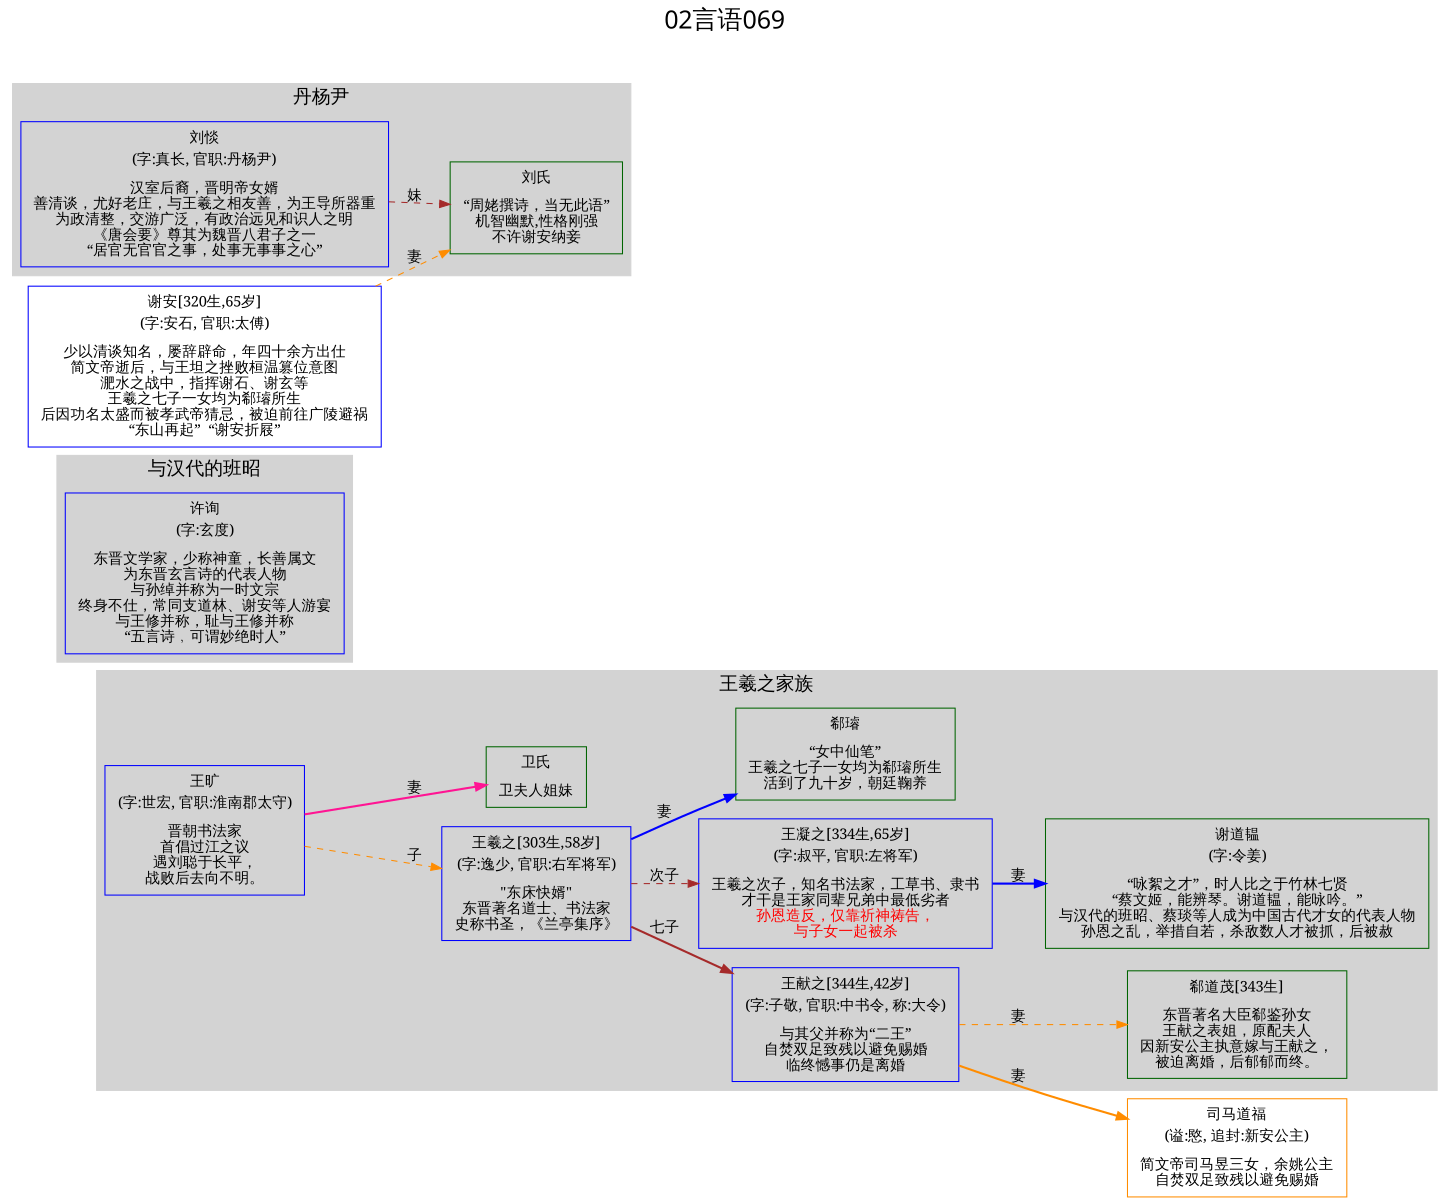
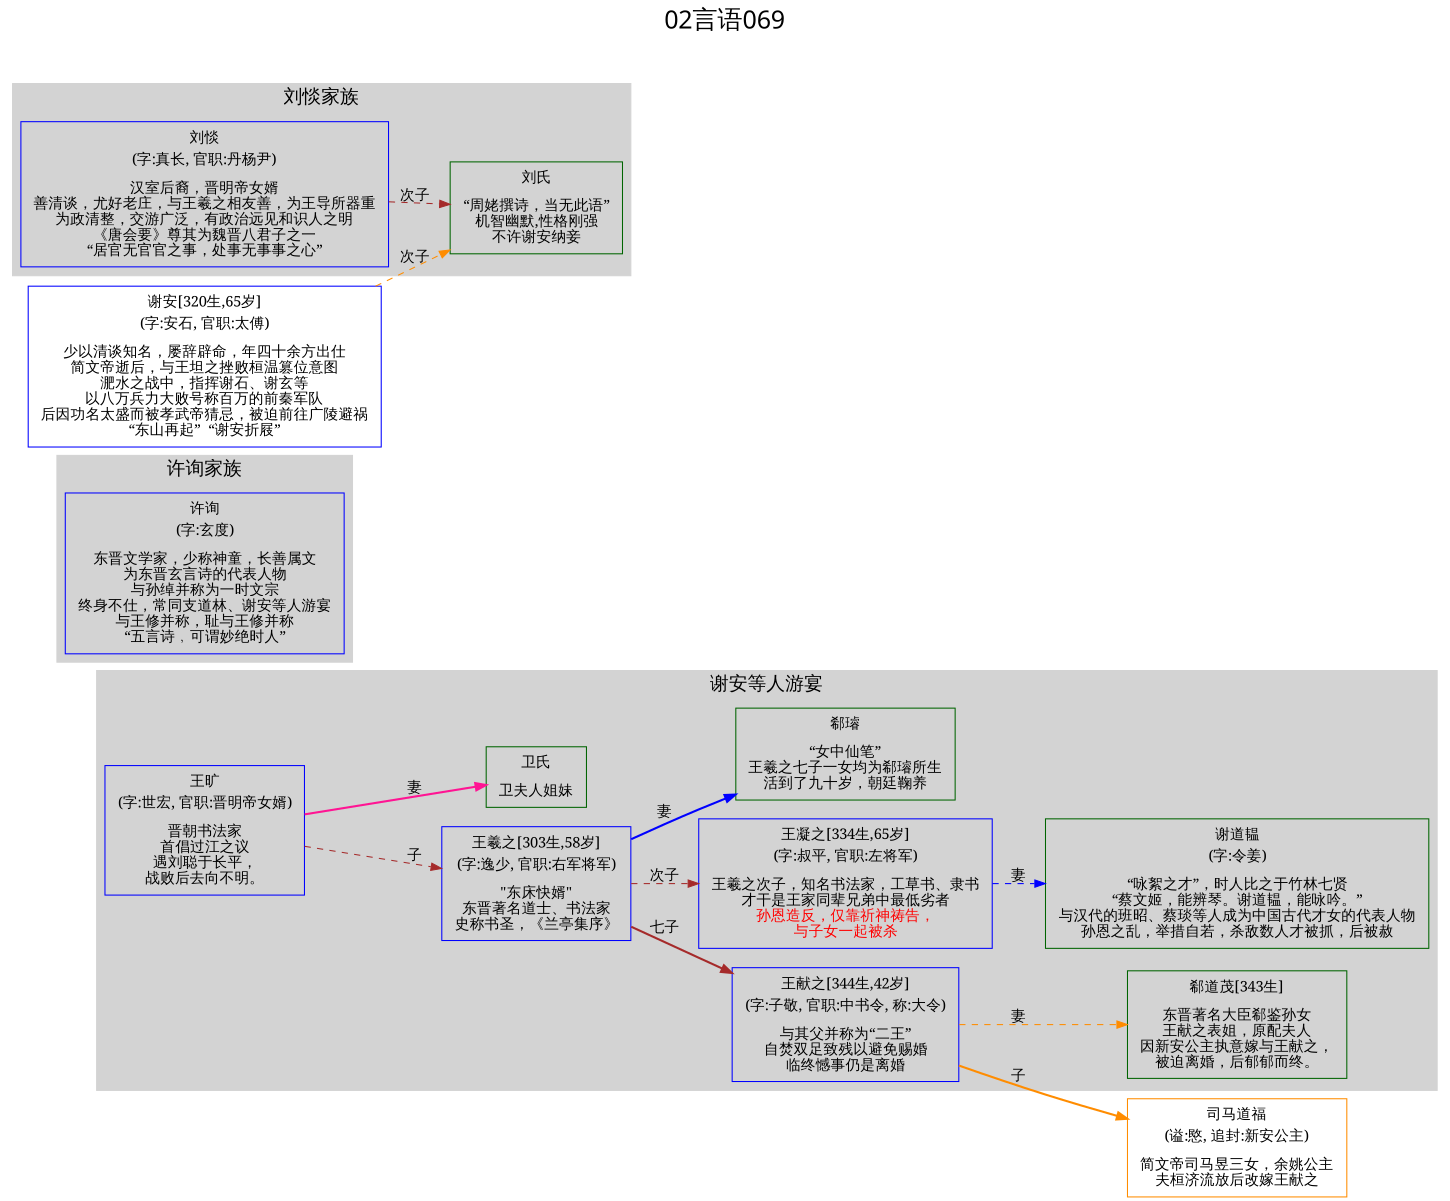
(322, 98) -> (322, 98)
(415, 196) -> (415, 196)
(415, 257) -> (415, 257)
(205, 399) -> (205, 399)
(205, 470) -> (205, 470)
(767, 685) -> (767, 685)
(205, 803) -> (205, 803)
(368, 857) -> (368, 857)
(1013, 884) -> (1013, 884)
(1019, 1076) -> (1019, 1076)
(1237, 1180) -> (1237, 1180)
